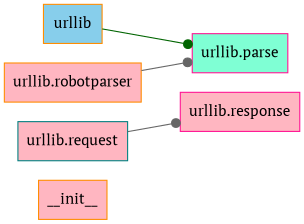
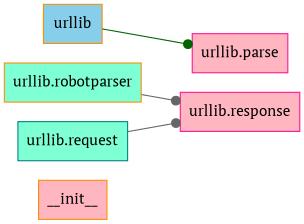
(240, 53) -> (240, 53)
(162, 67) -> (157, 97)
(73, 83) -> (73, 83)
(73, 141) -> (73, 141)
